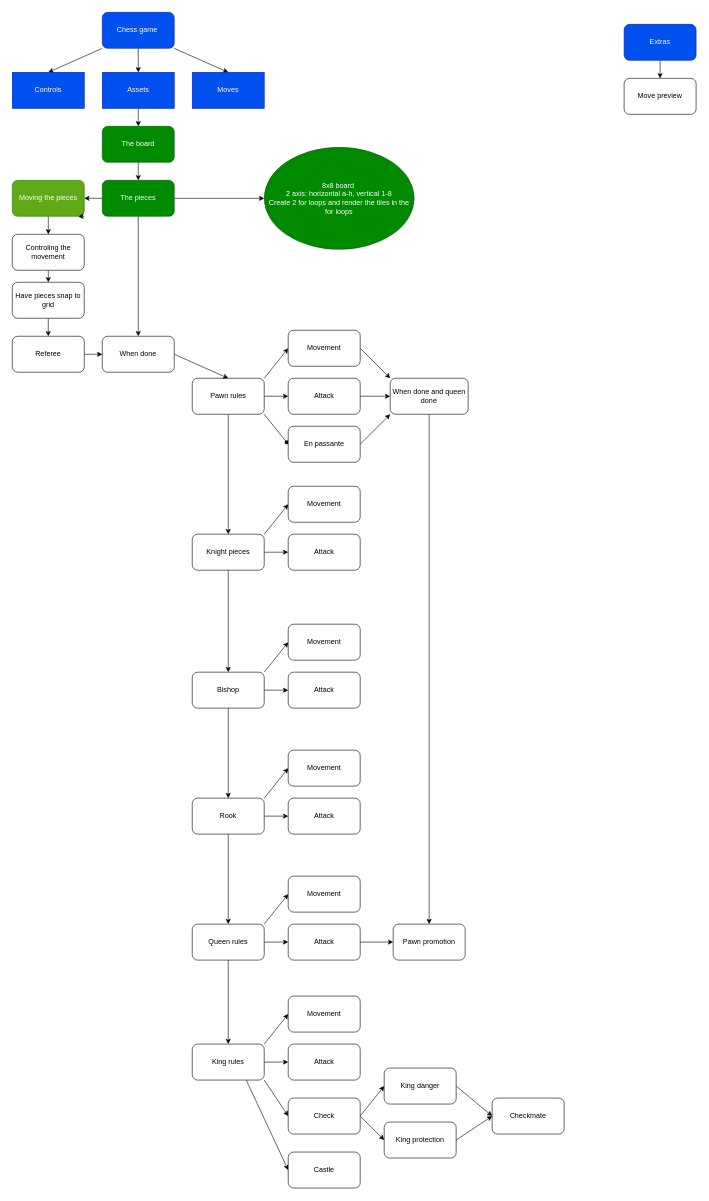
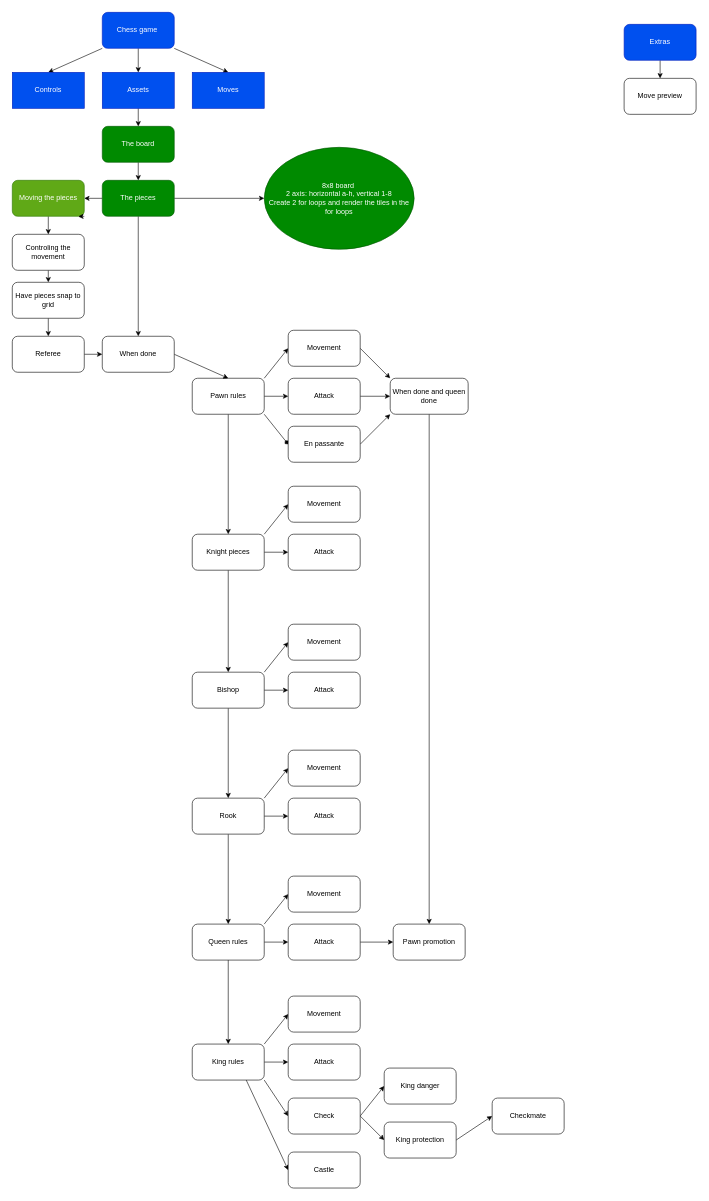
(474, 1101) -> none
